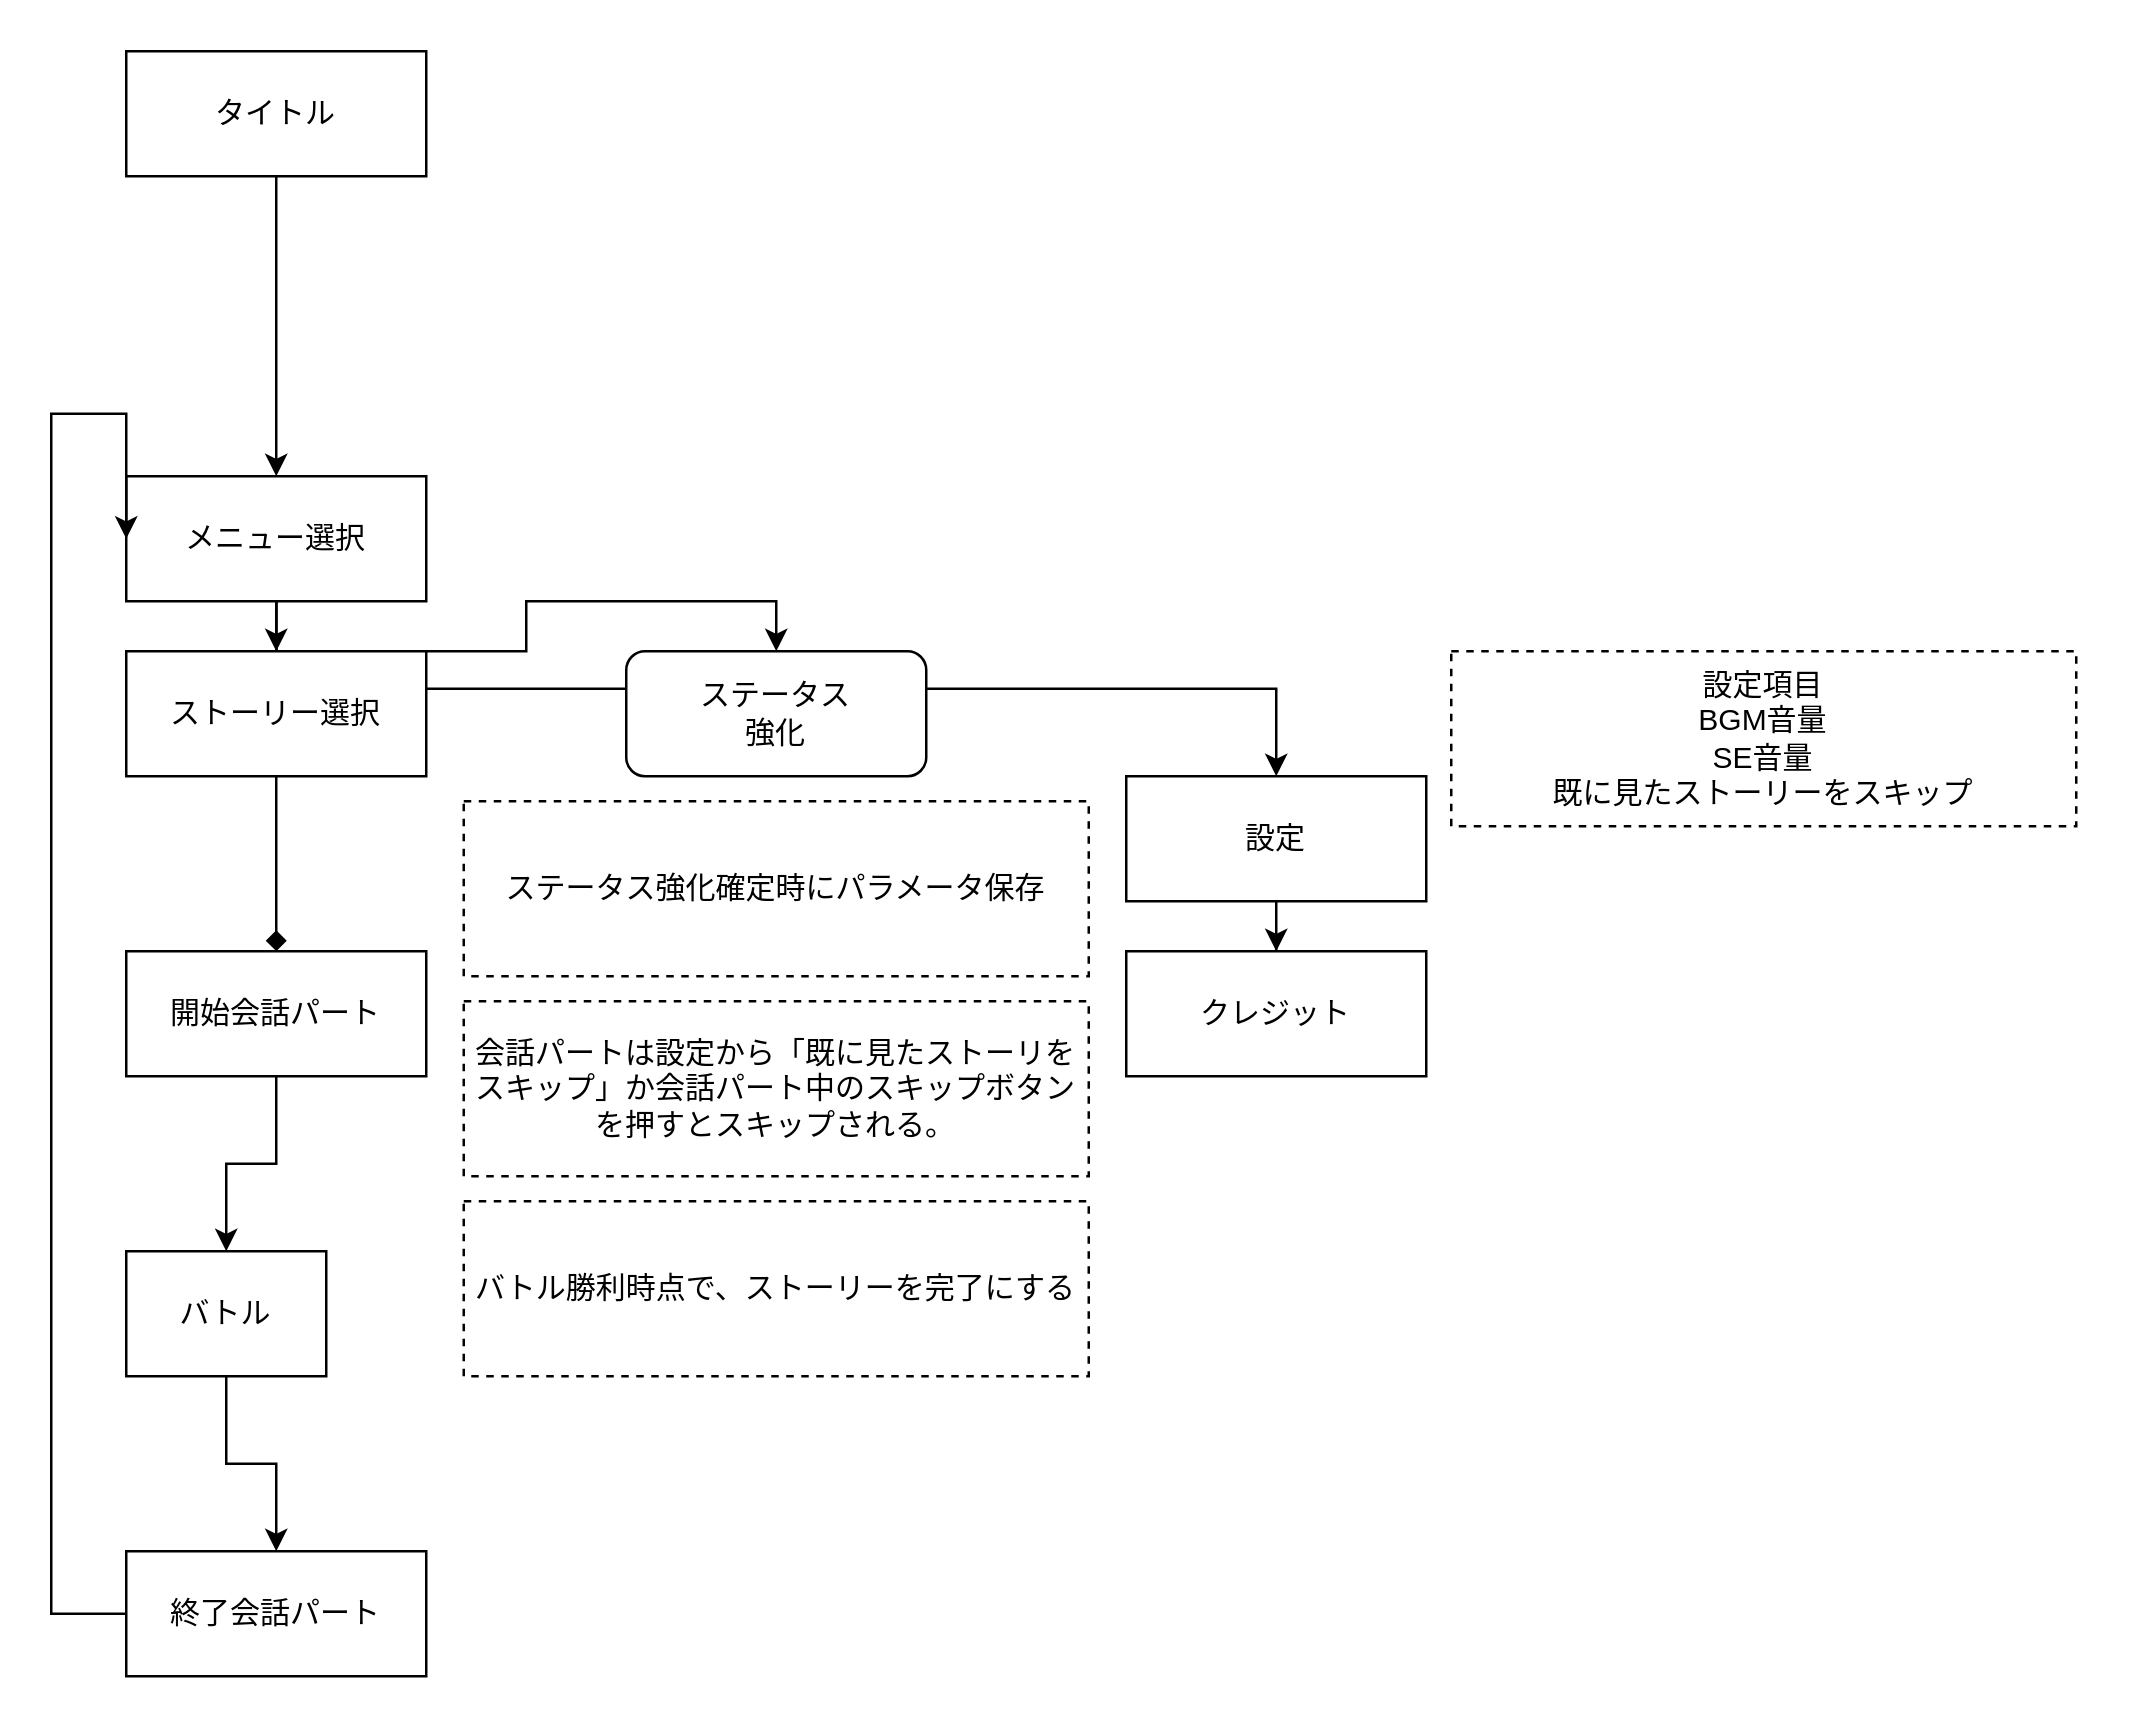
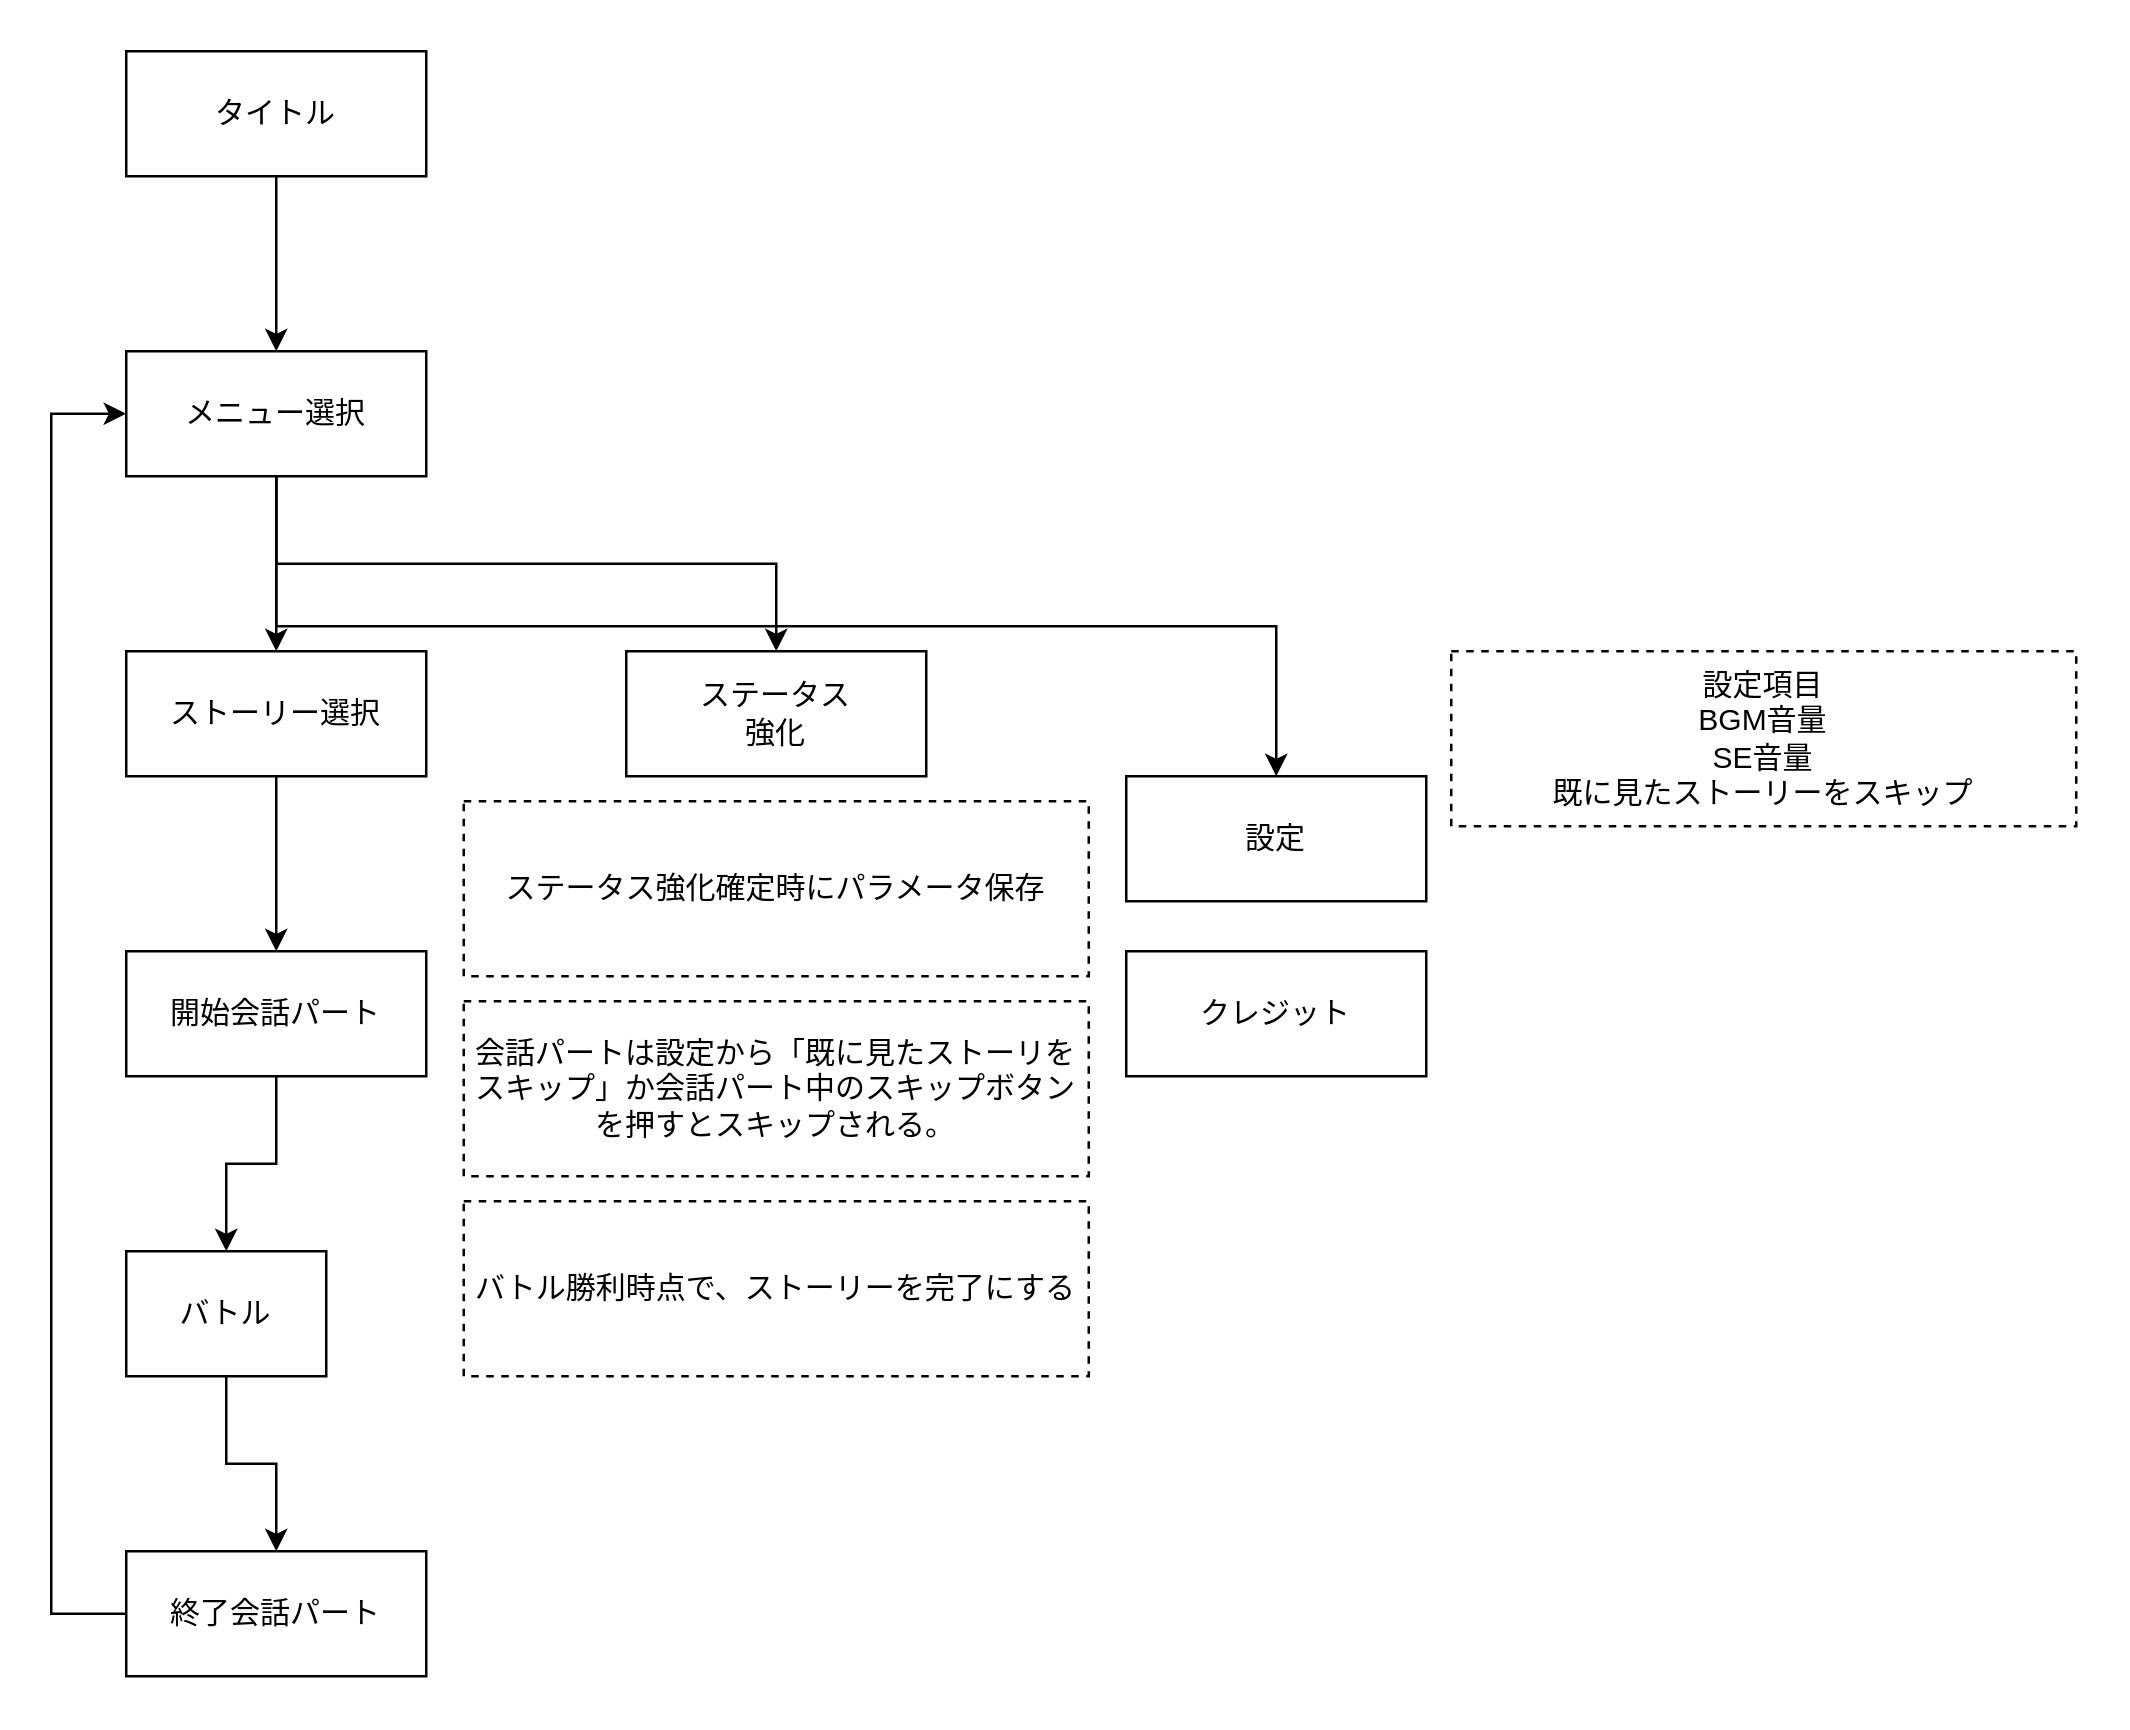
(276, 539) -> (276, 414)
(776, 714) -> (776, 714)
(276, 931) -> (276, 932)
(1276, 934) -> none
